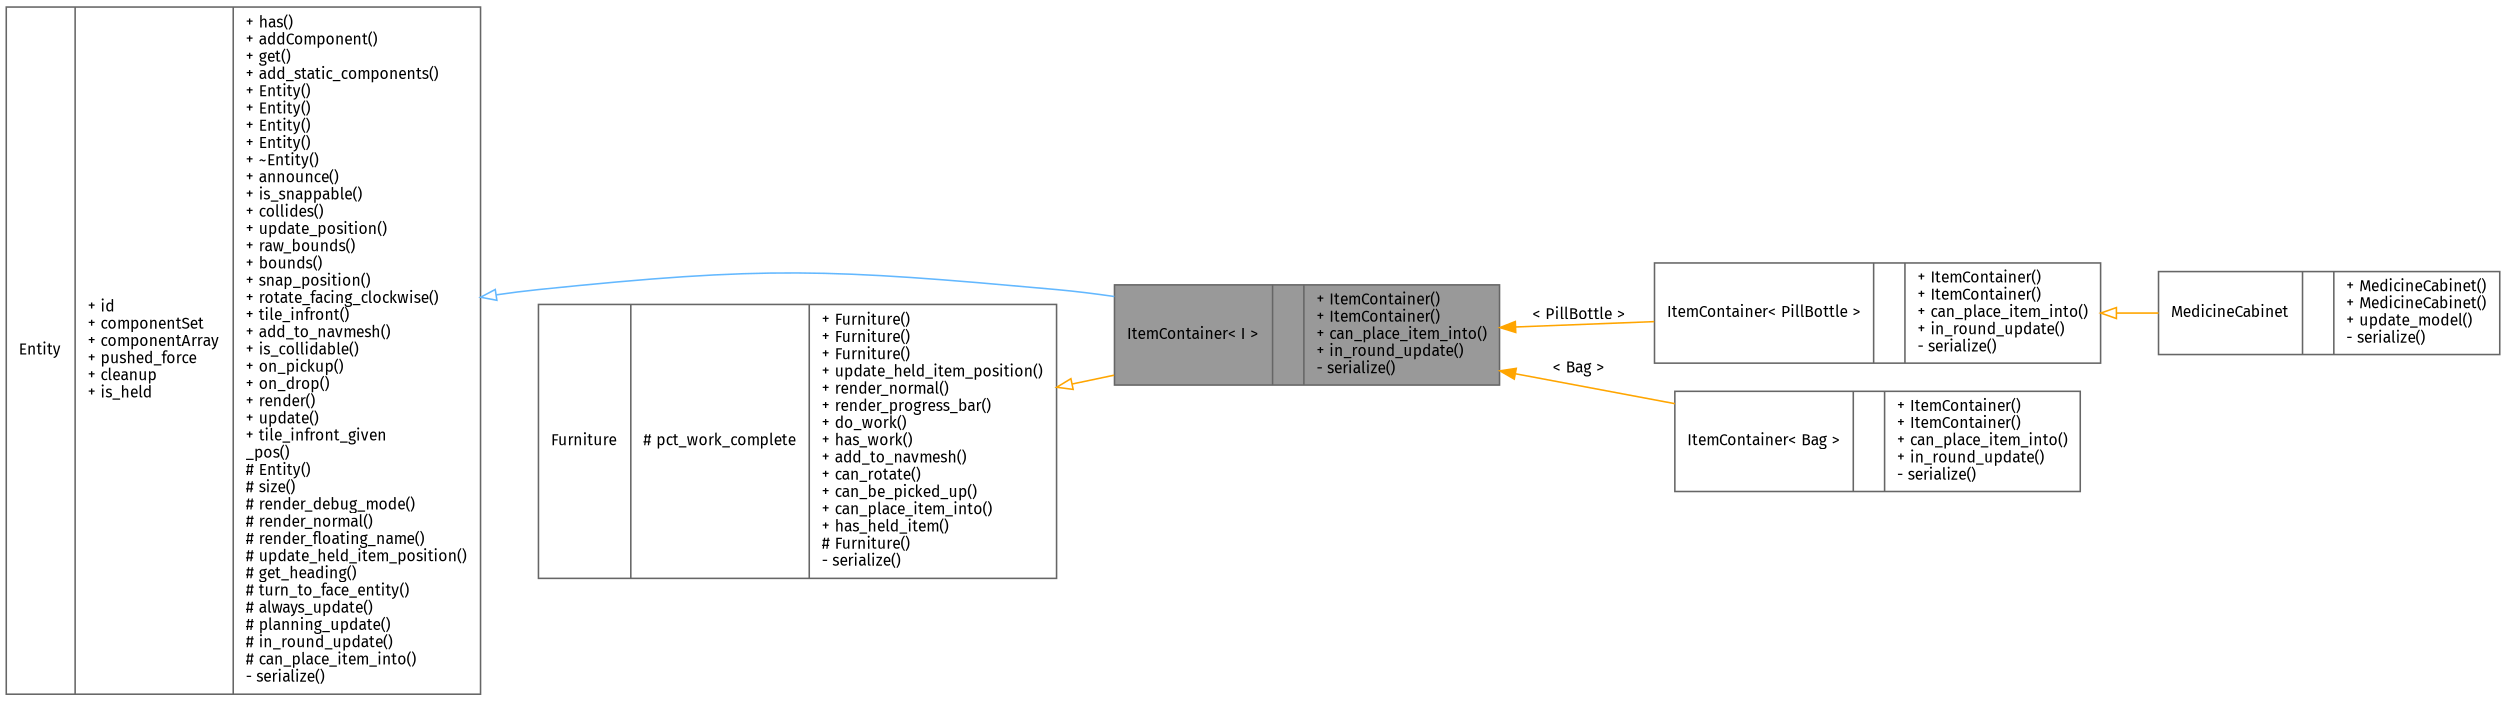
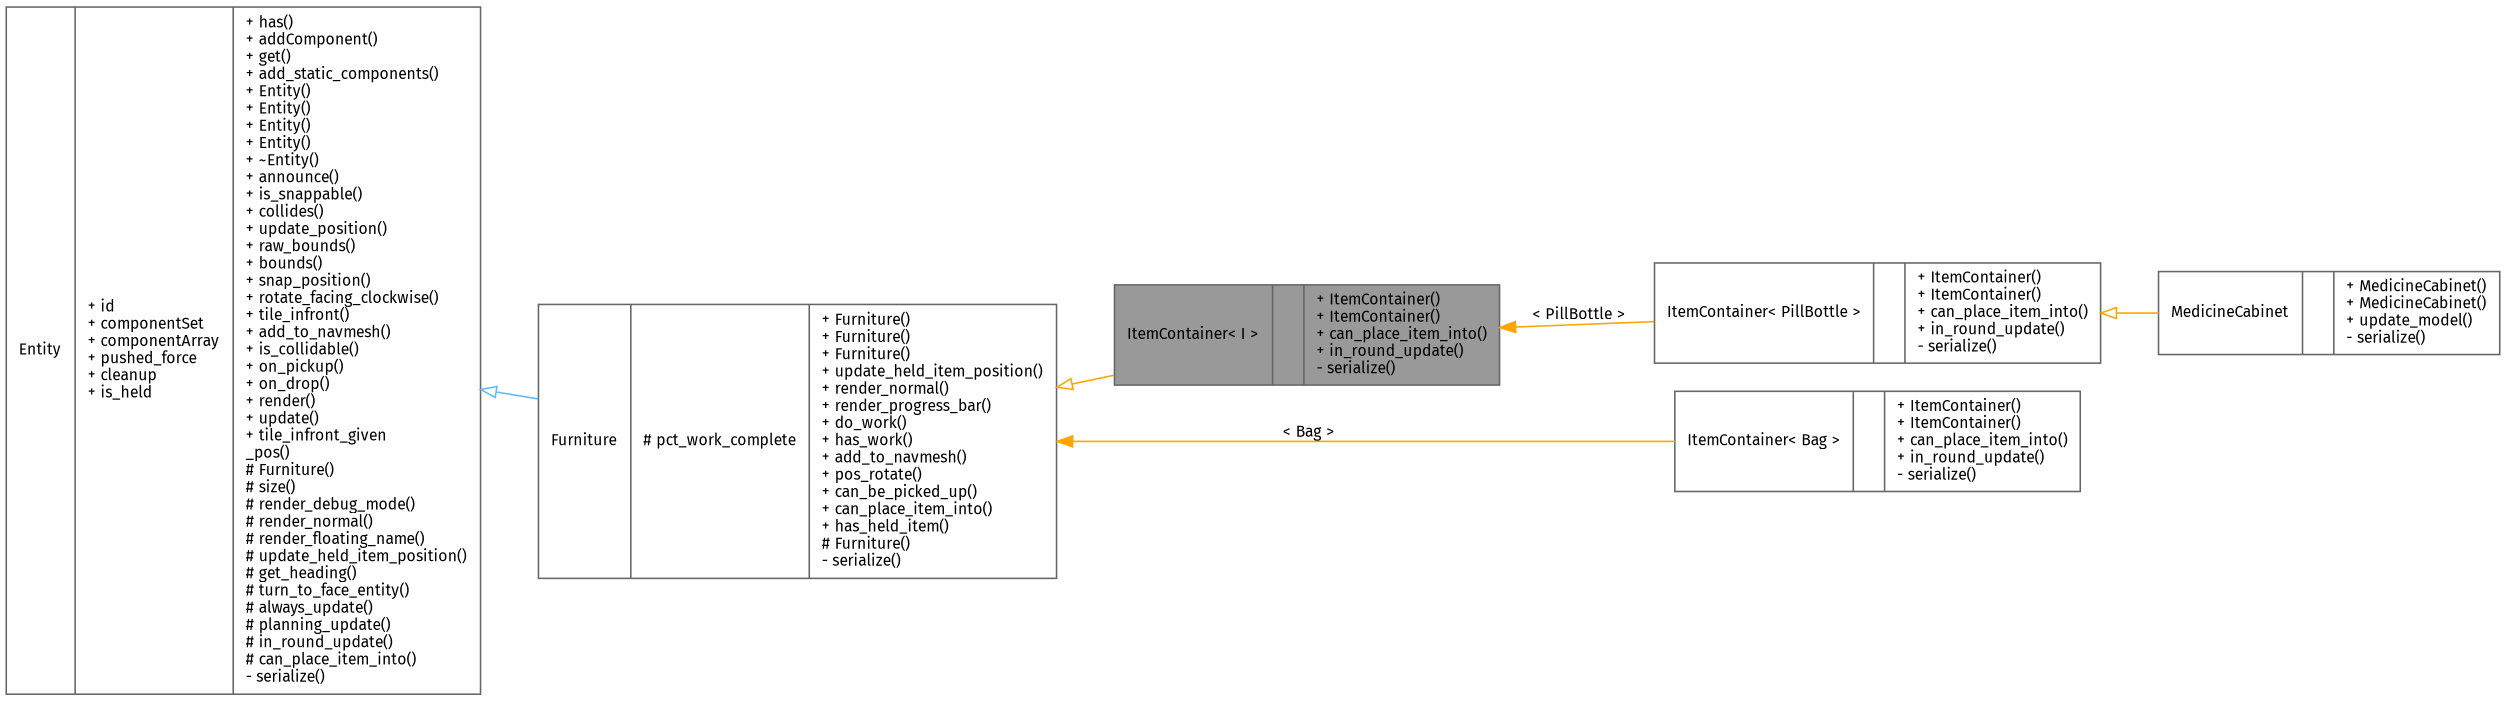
(805, 273) -> (517, 395)
(1595, 389) -> (1374, 441)
(279, 470) -> (290, 470)
(872, 475) -> (872, 475)
